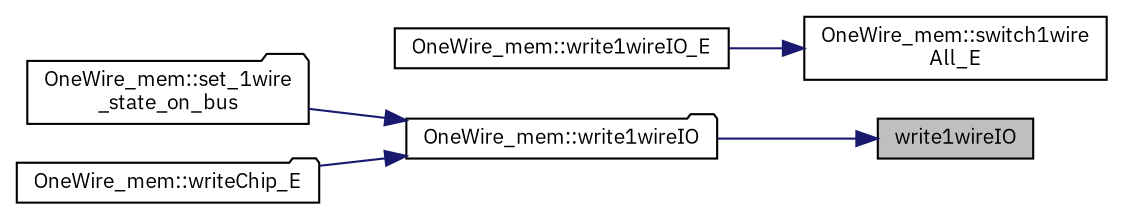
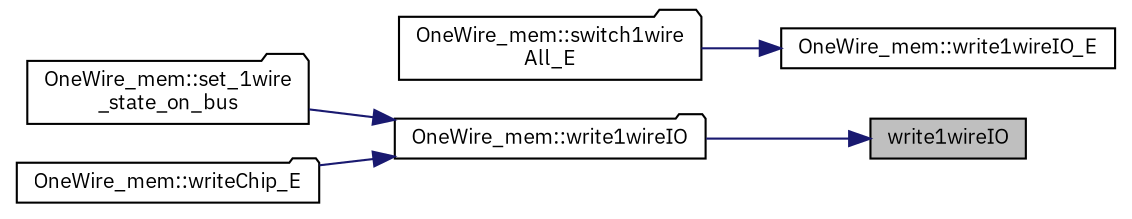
(756, 48) -> (731, 48)
(955, 48) -> (550, 48)
